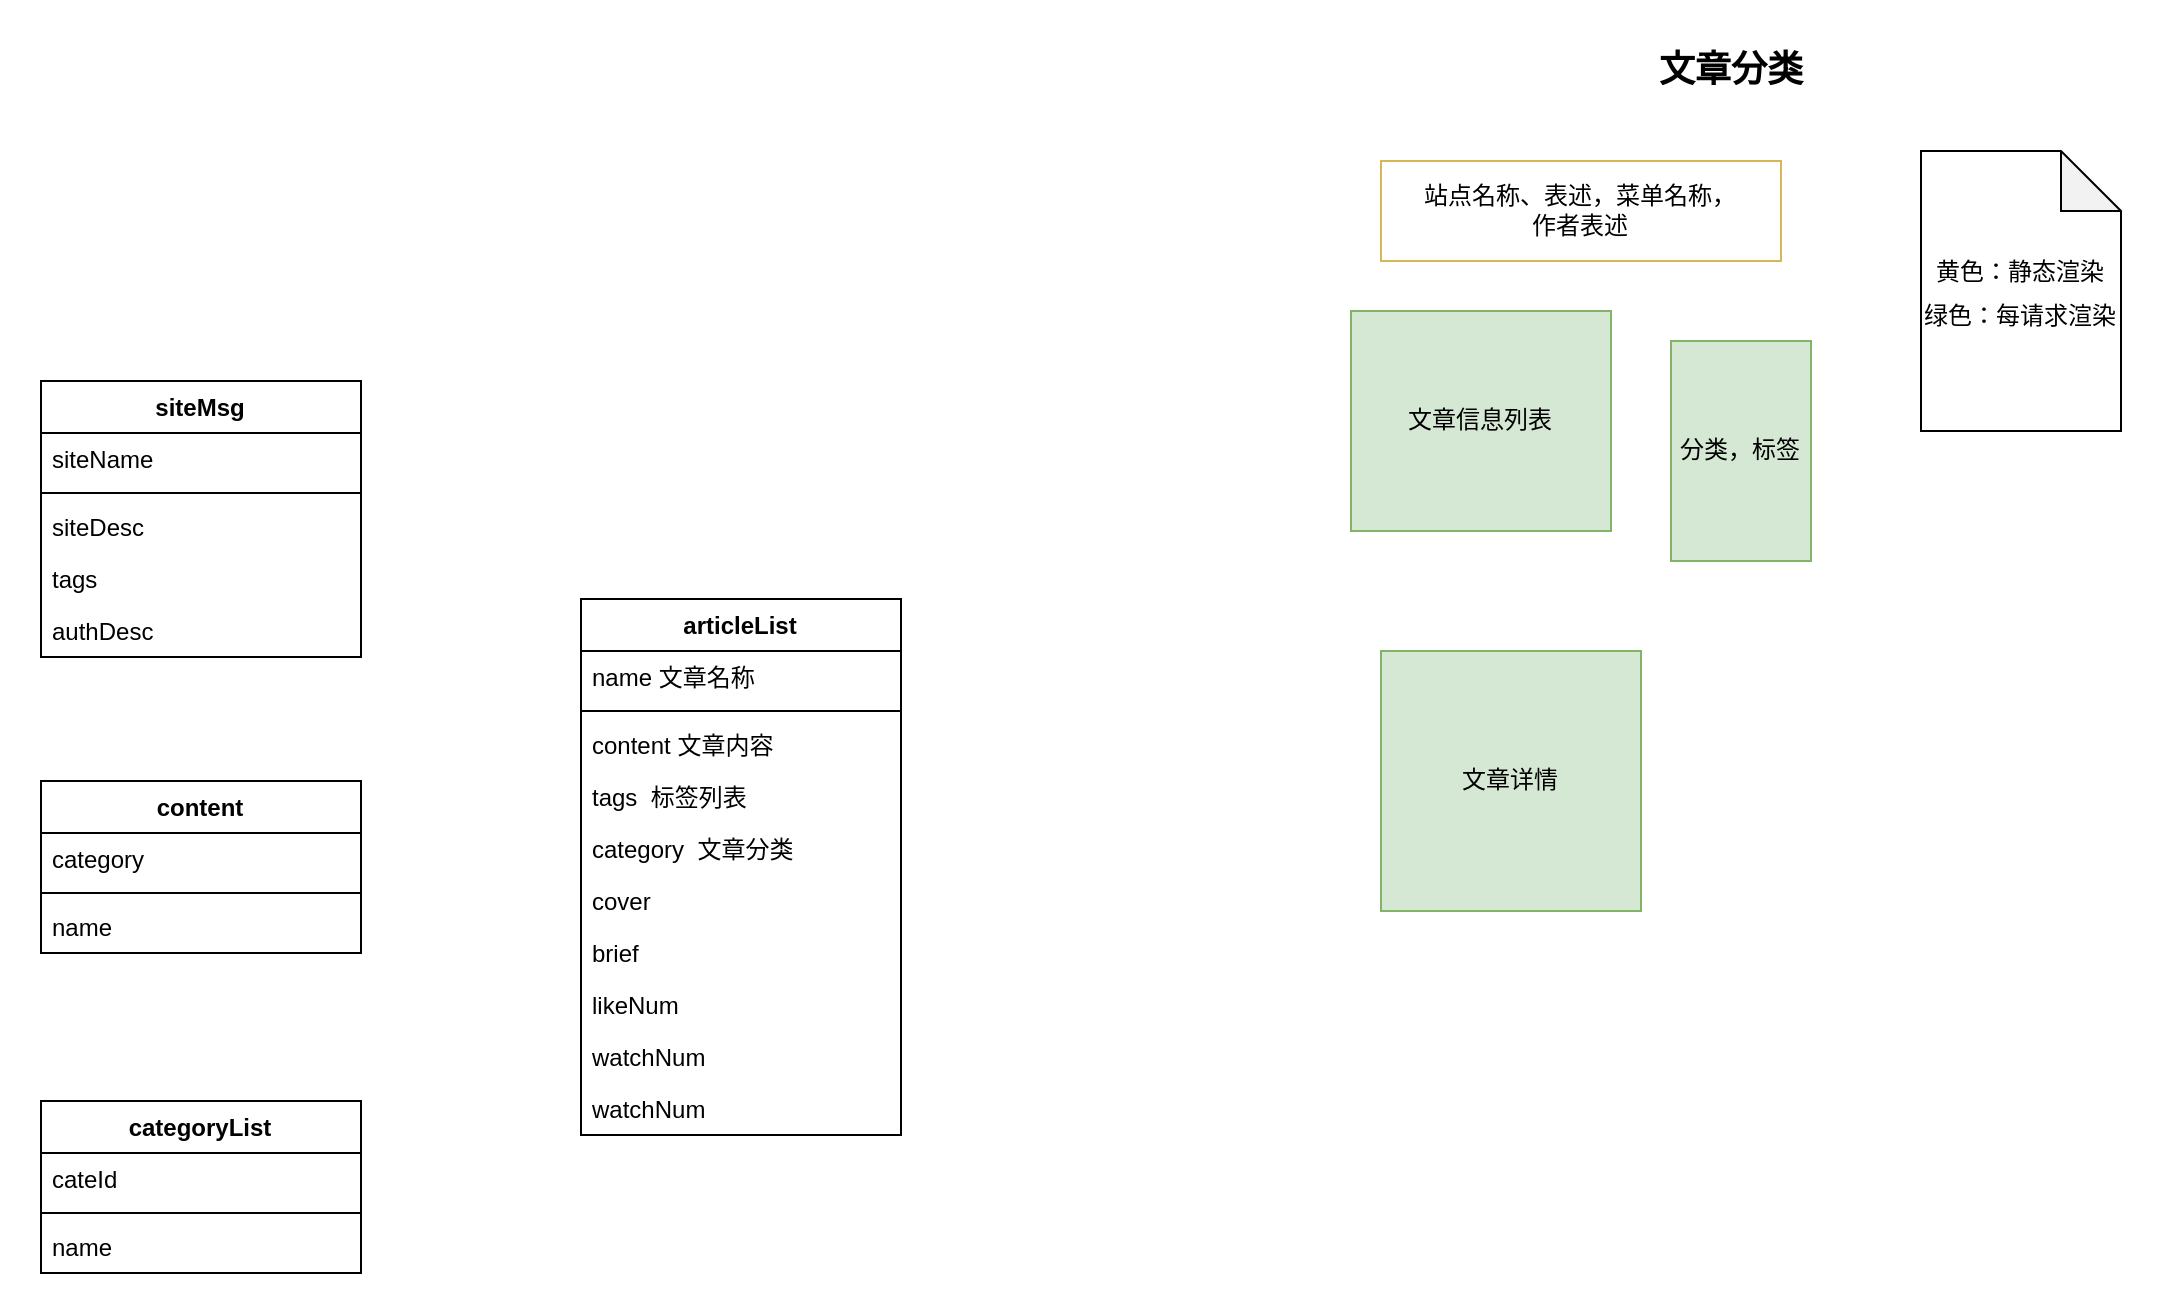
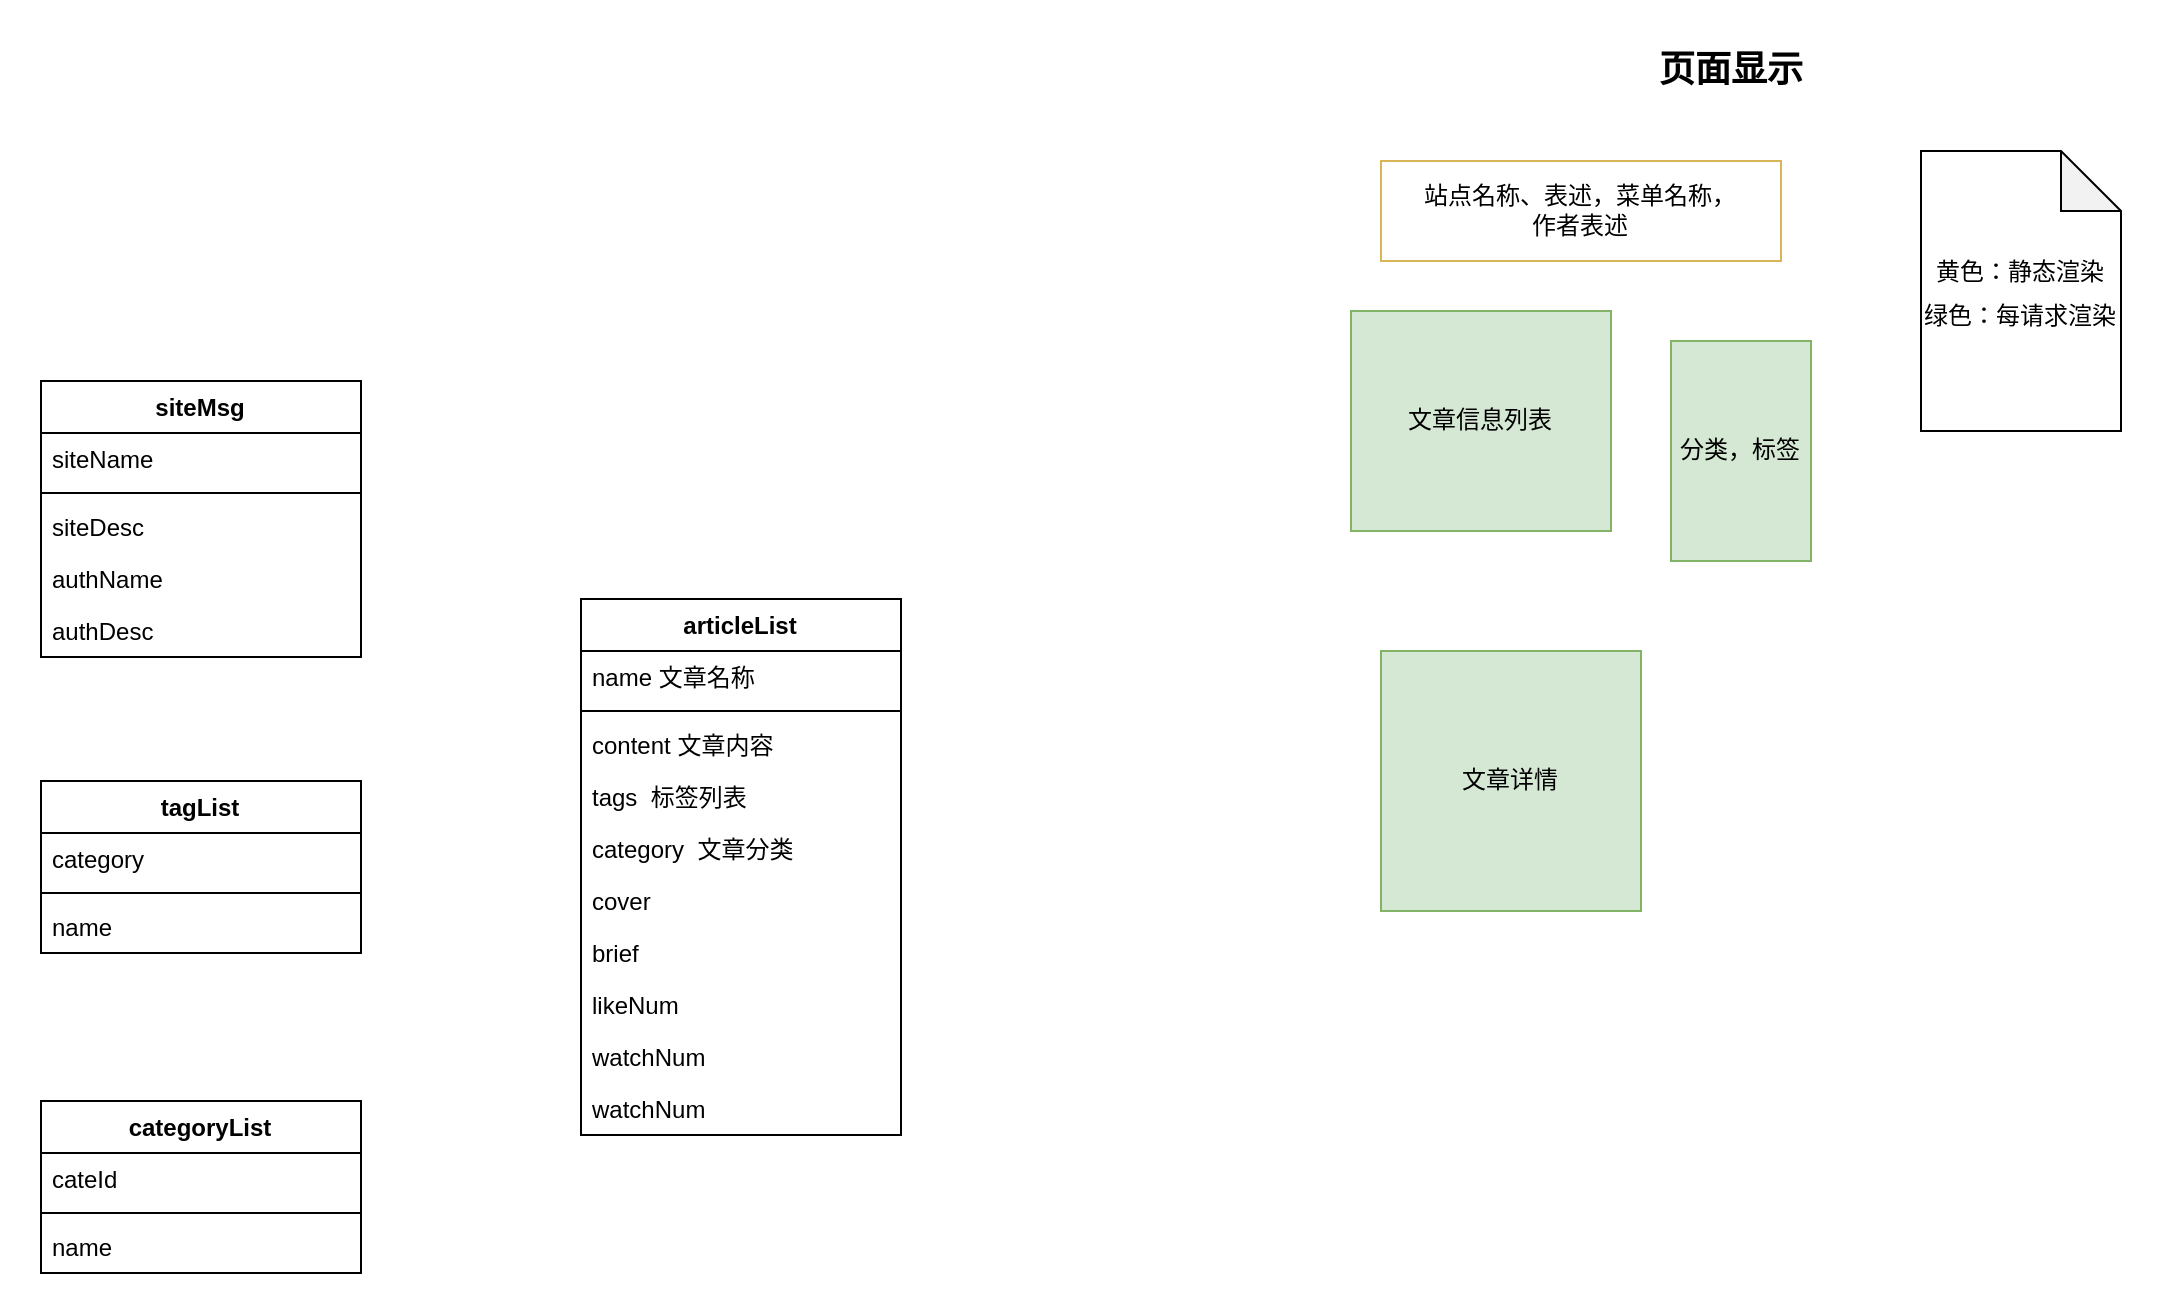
(1732, 71) -> (1732, 71)
(79, 580) -> (106, 580)
(200, 808) -> (200, 808)
